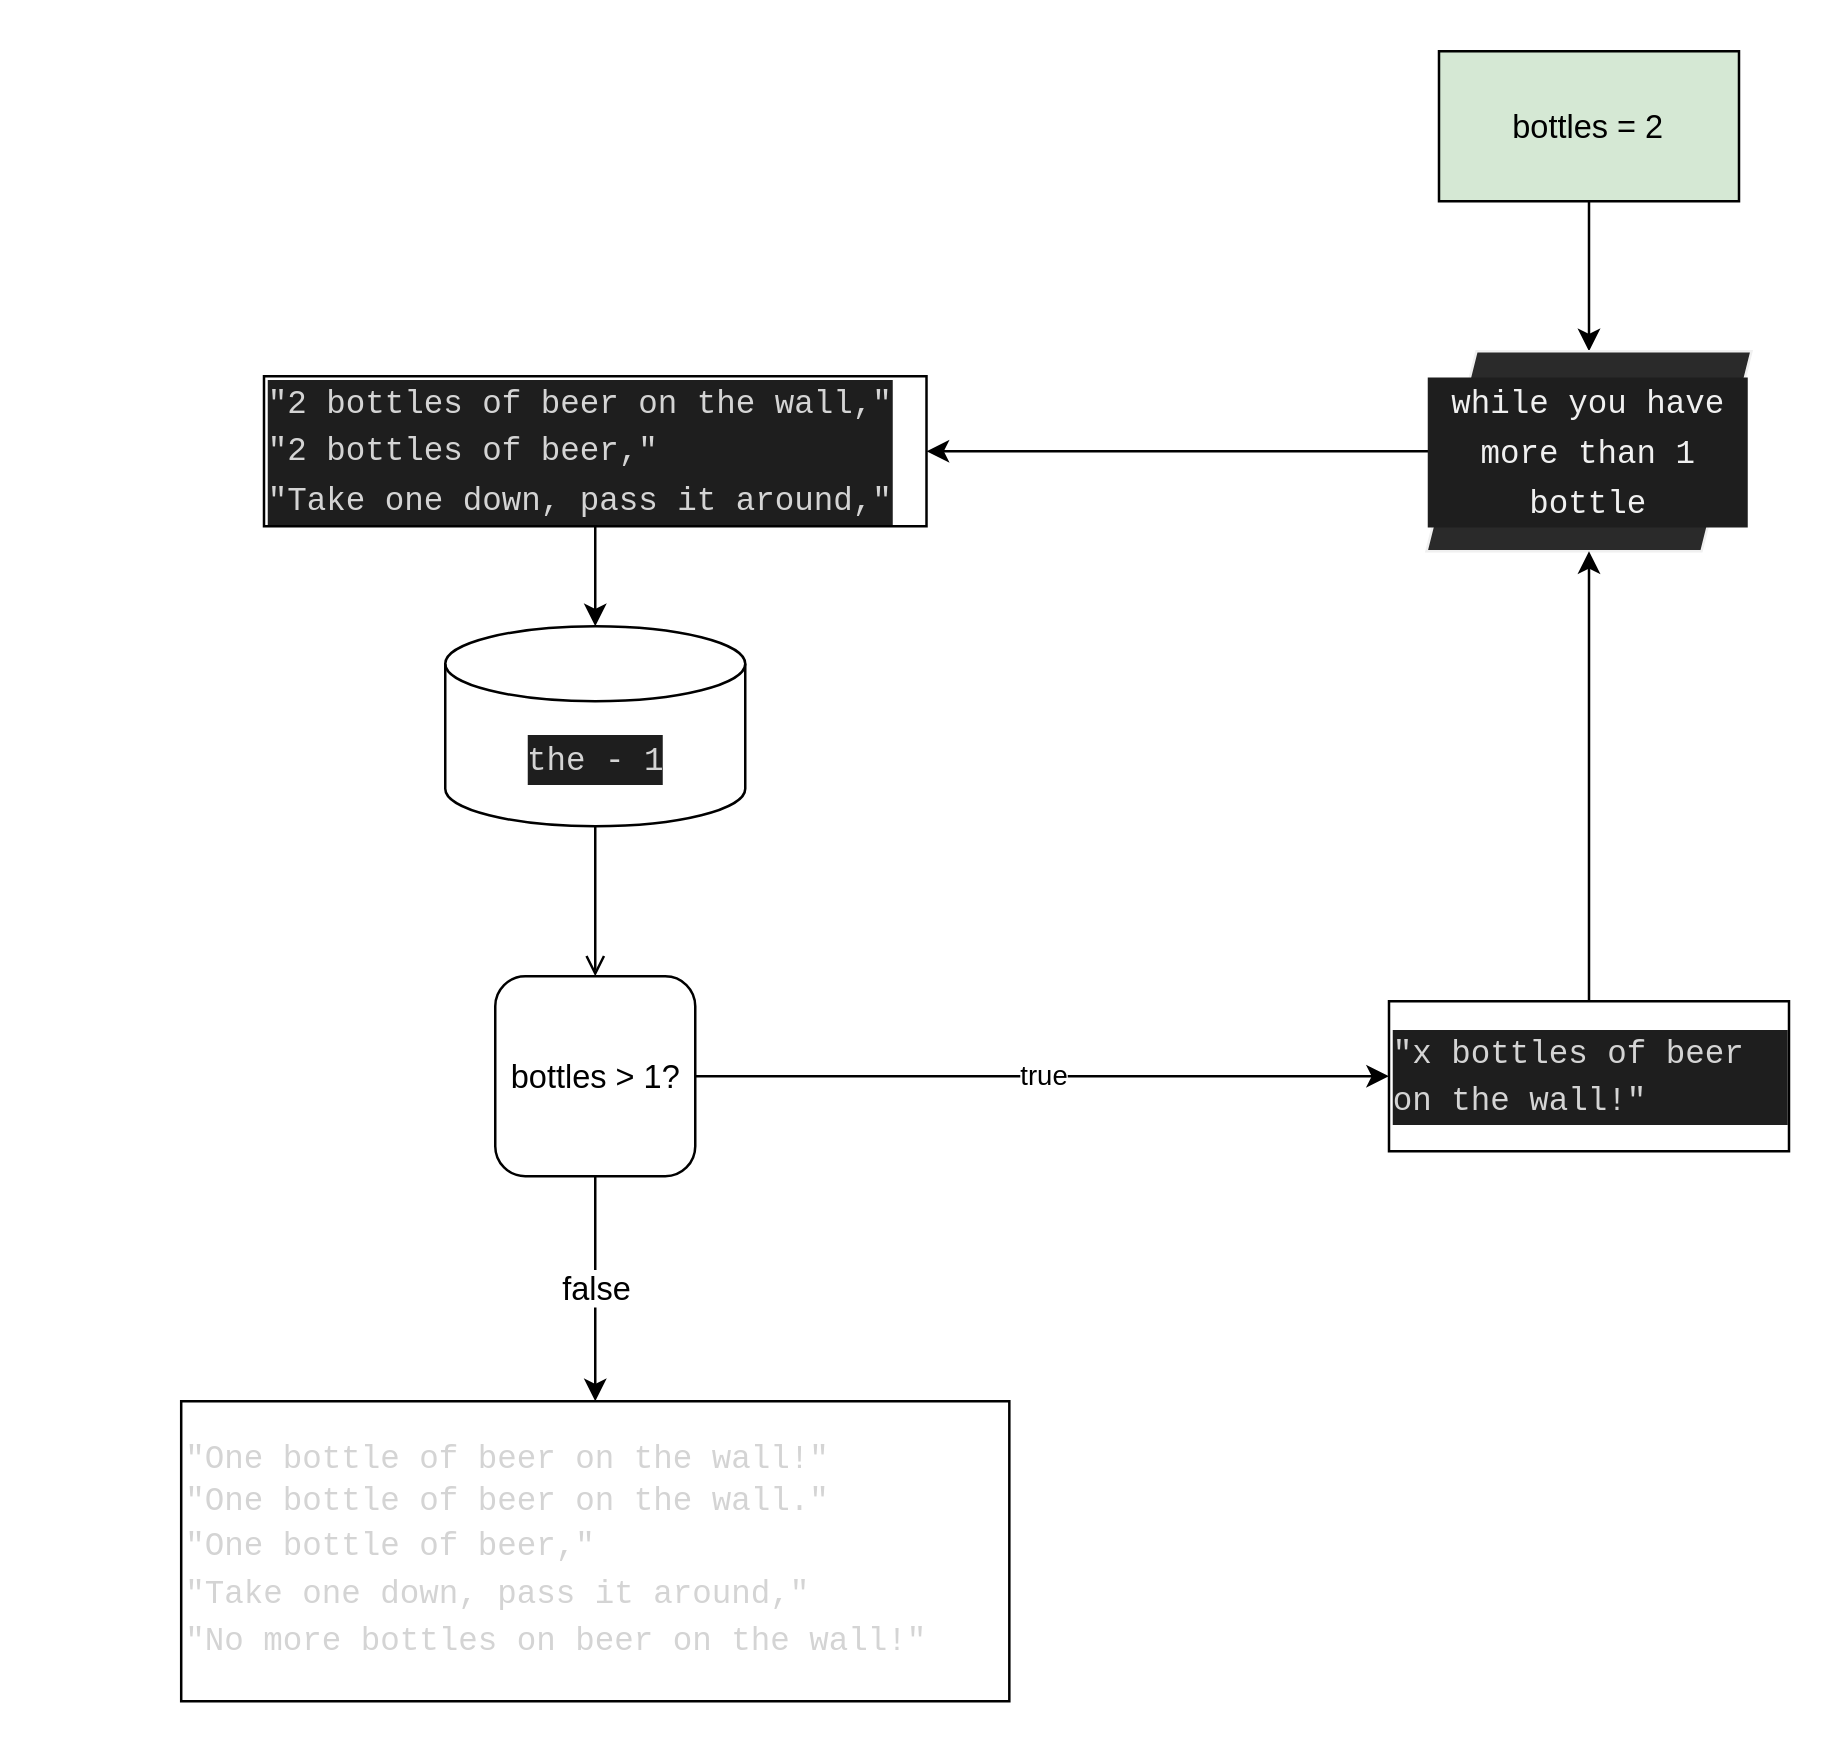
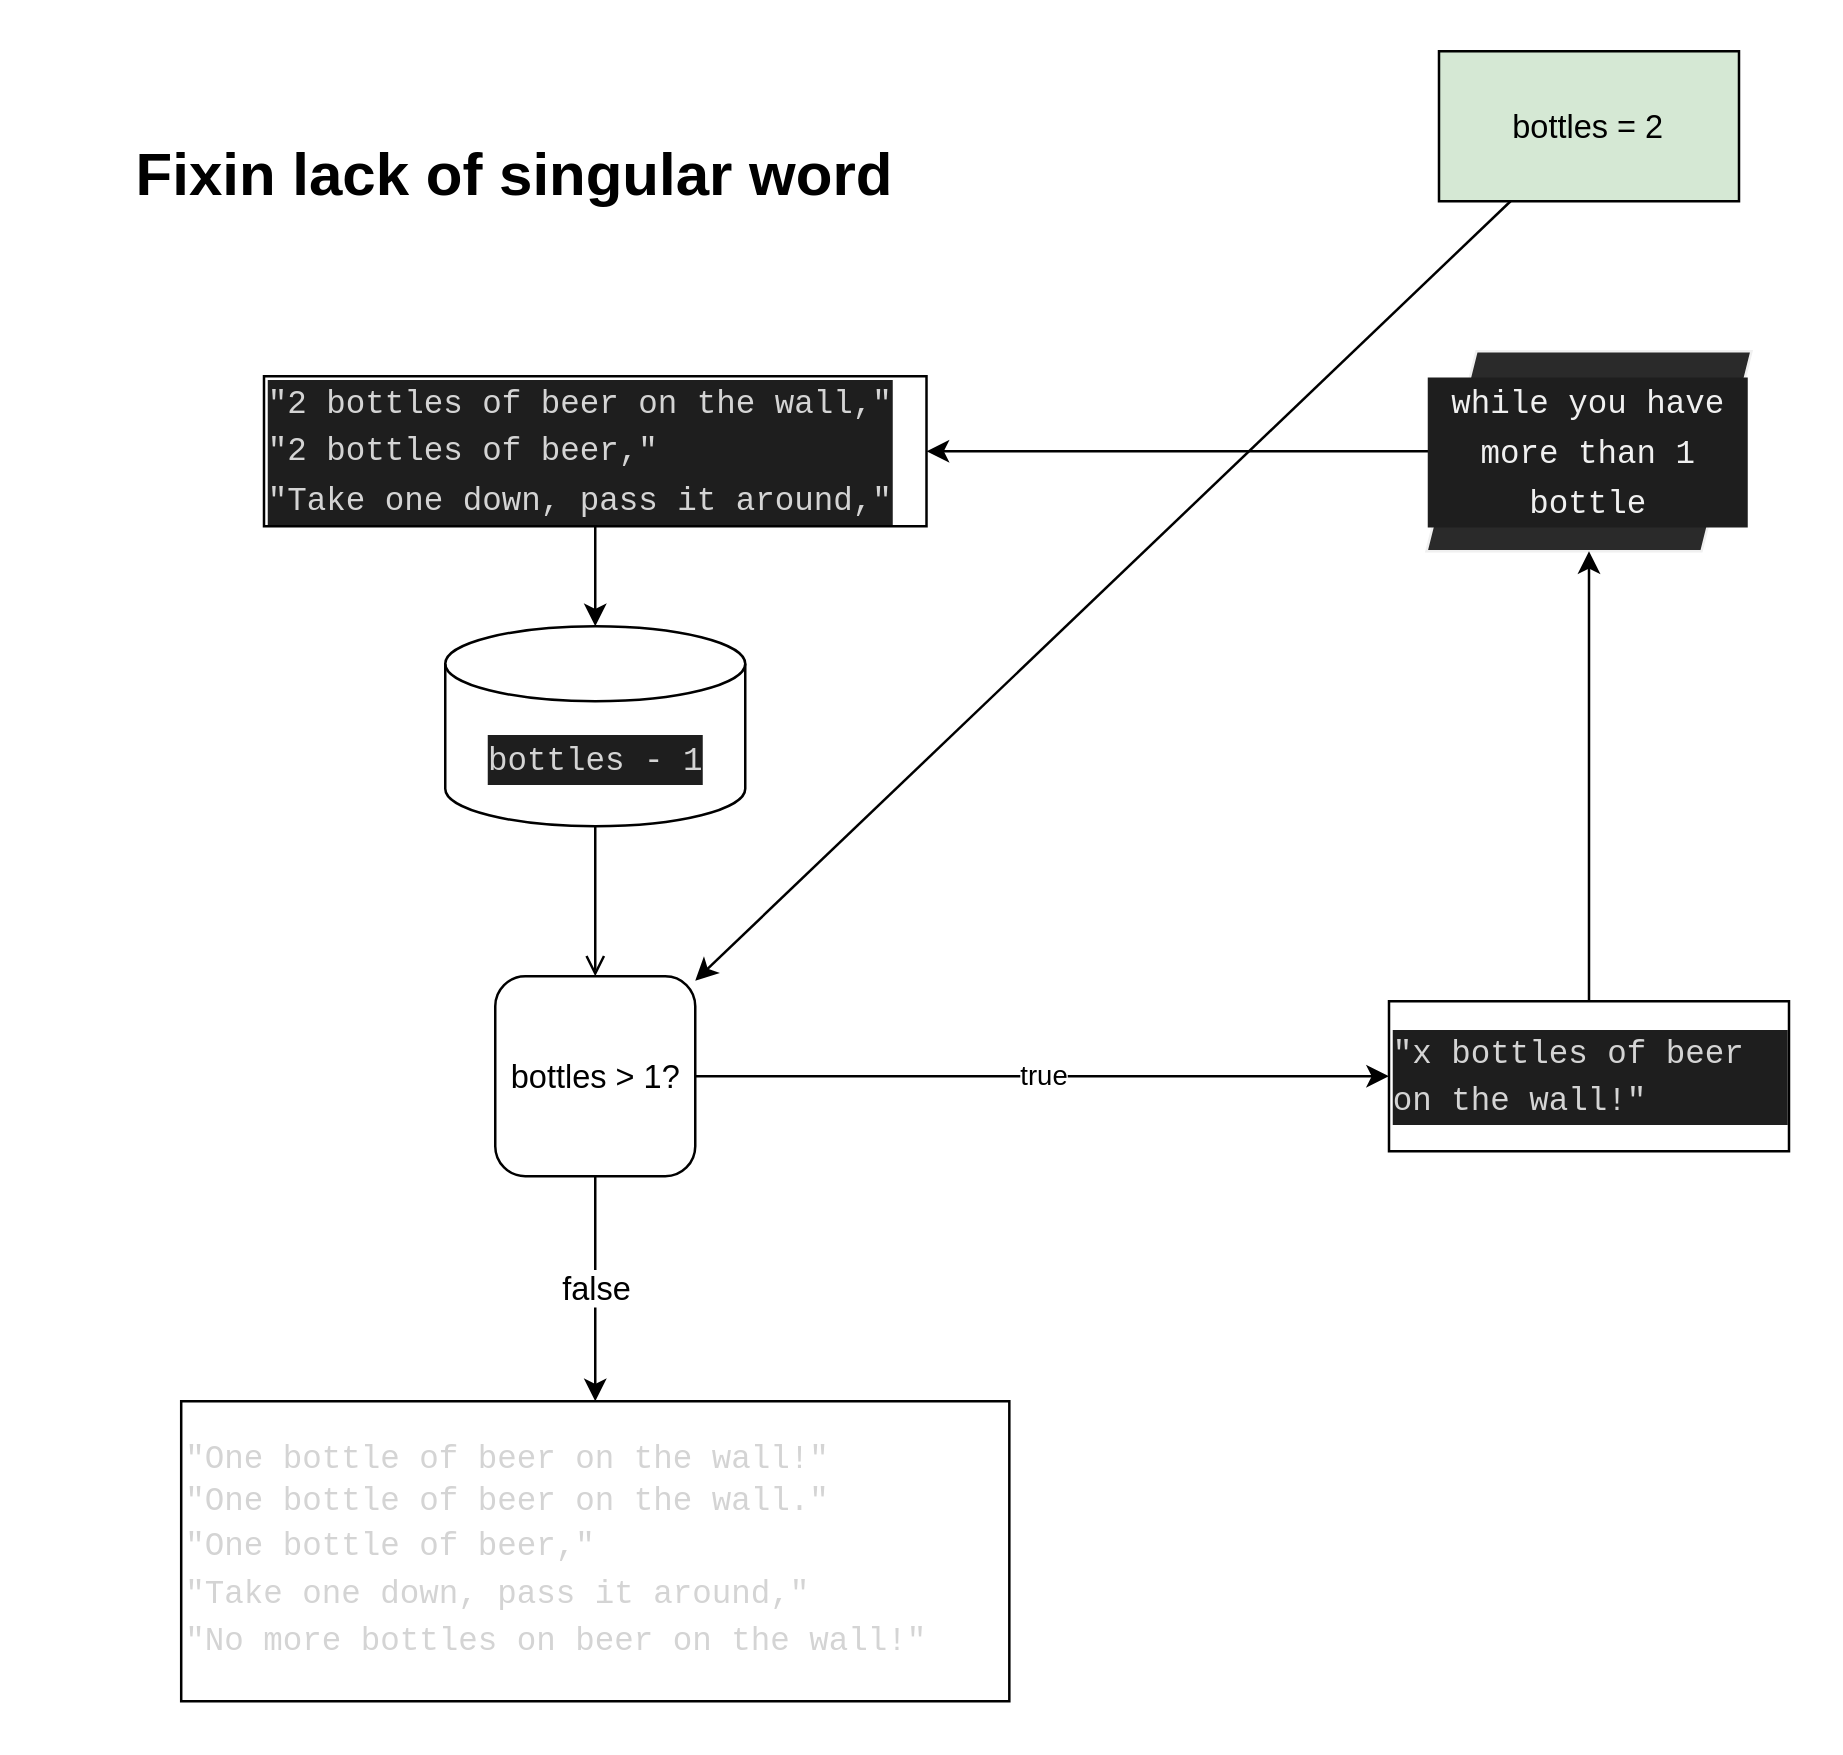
none -> (514, 176)
(1589, 268) -> (976, 712)
(596, 759) -> (596, 759)
